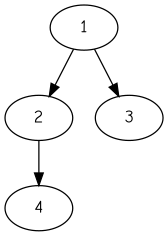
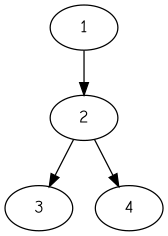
(104, 67) -> (64, 157)
